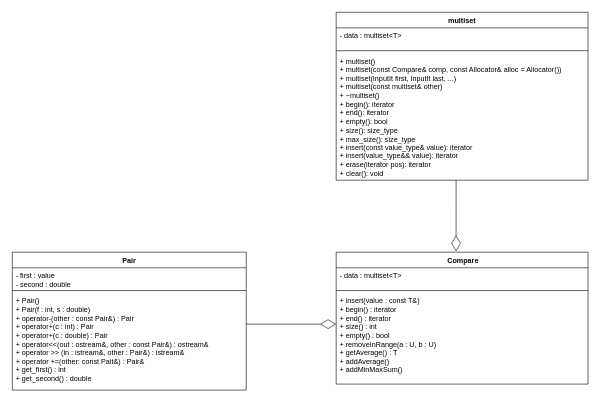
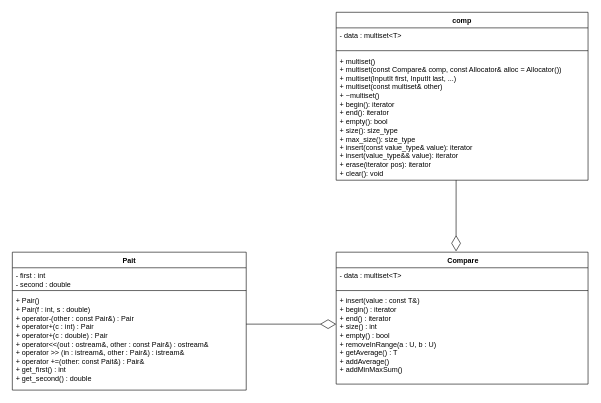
(462, 21) -> (462, 21)
(129, 261) -> (129, 261)
(45, 281) -> (45, 281)
